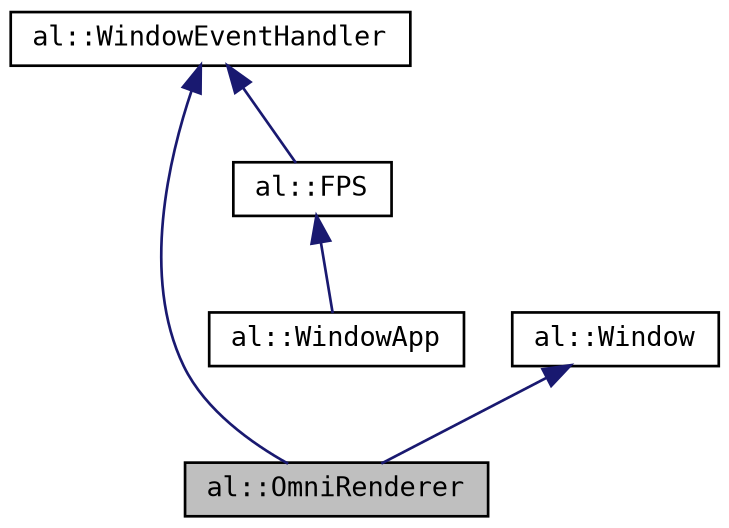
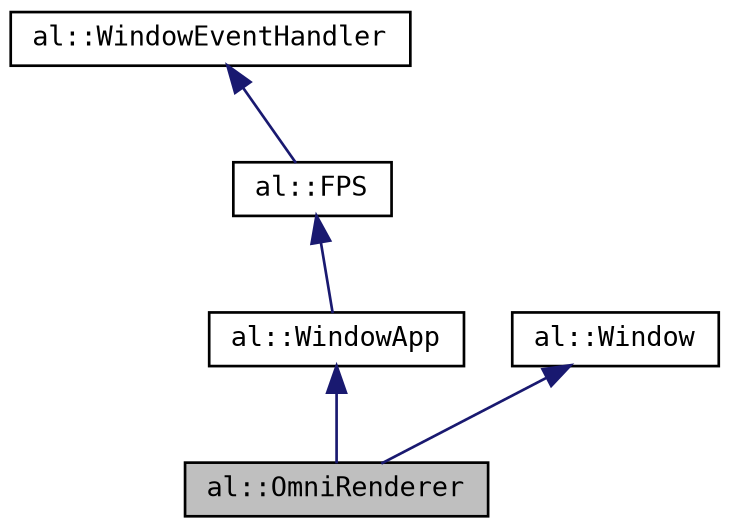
(165, 301) -> (337, 428)
